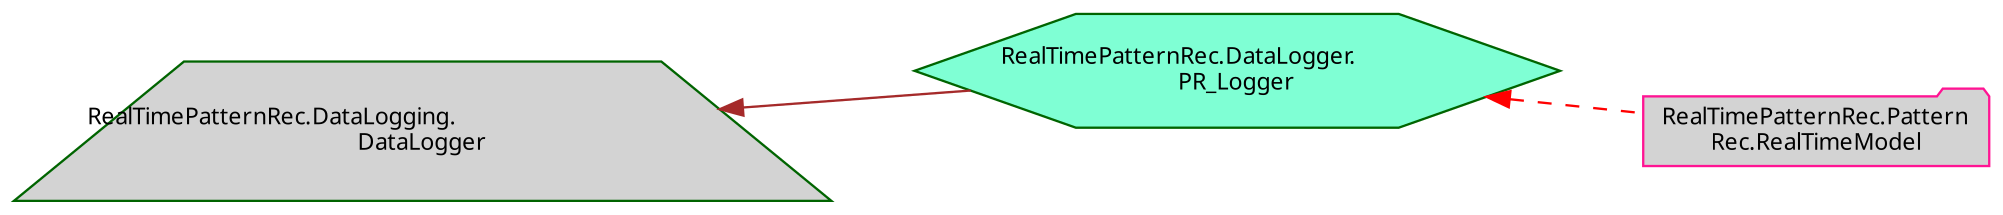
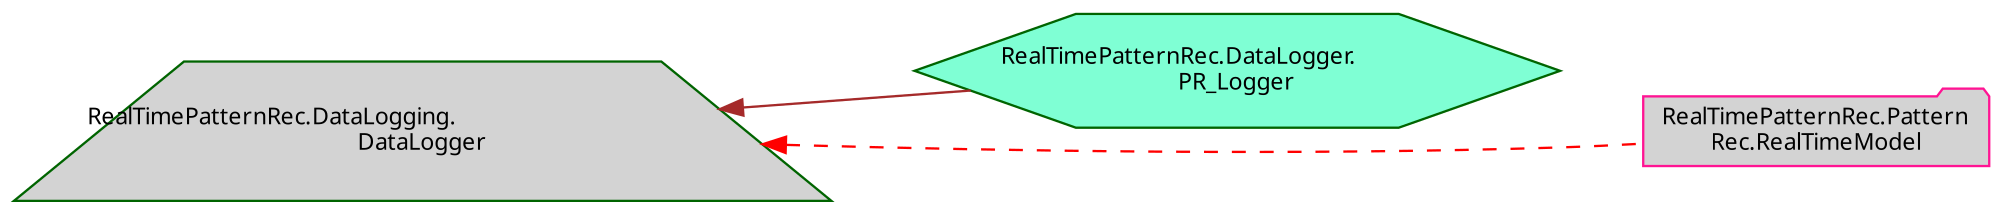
(1576, 106) -> (1215, 152)
